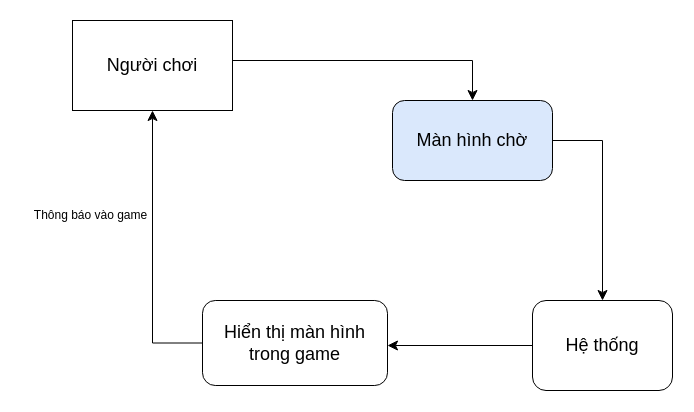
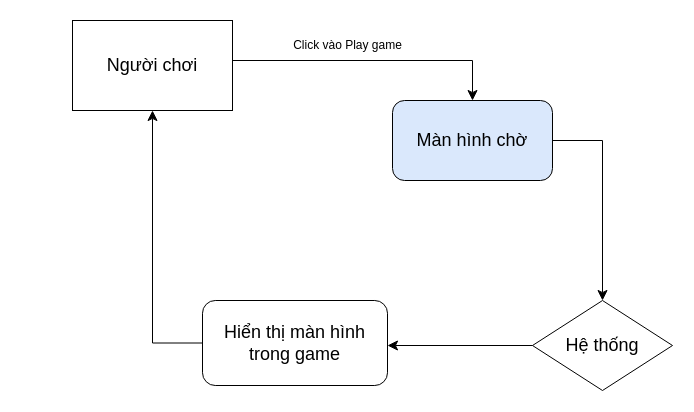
none -> (348, 46)
(91, 216) -> none
(603, 346) -> (603, 346)
